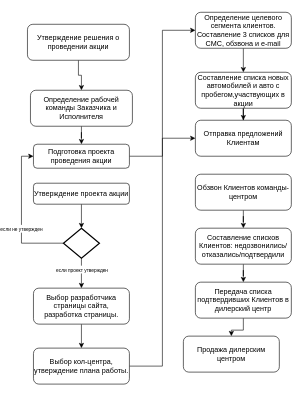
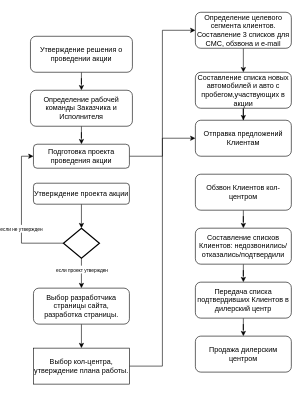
(78, 42) -> (81, 54)
(243, 192) -> (243, 192)
(231, 354) -> (243, 354)
(81, 366) -> (81, 366)
